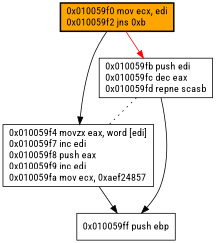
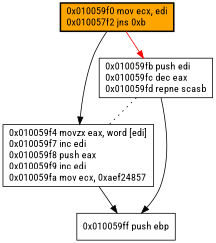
(117, 17) -> (117, 17)
